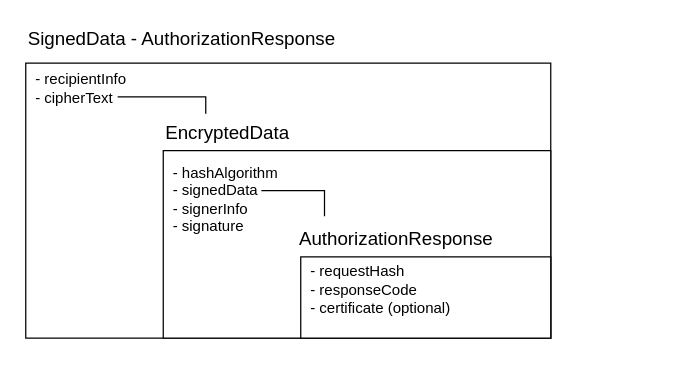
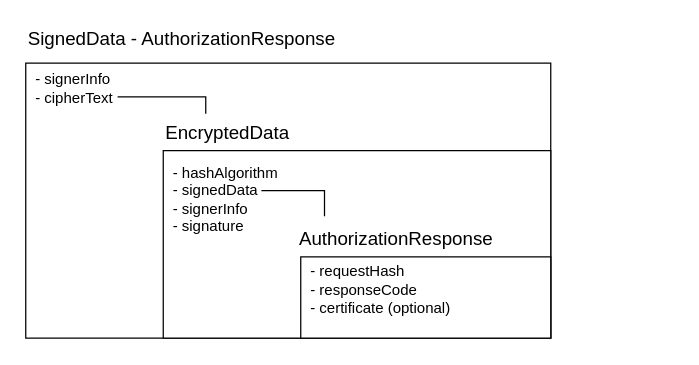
(103, 87) -> (94, 87)
